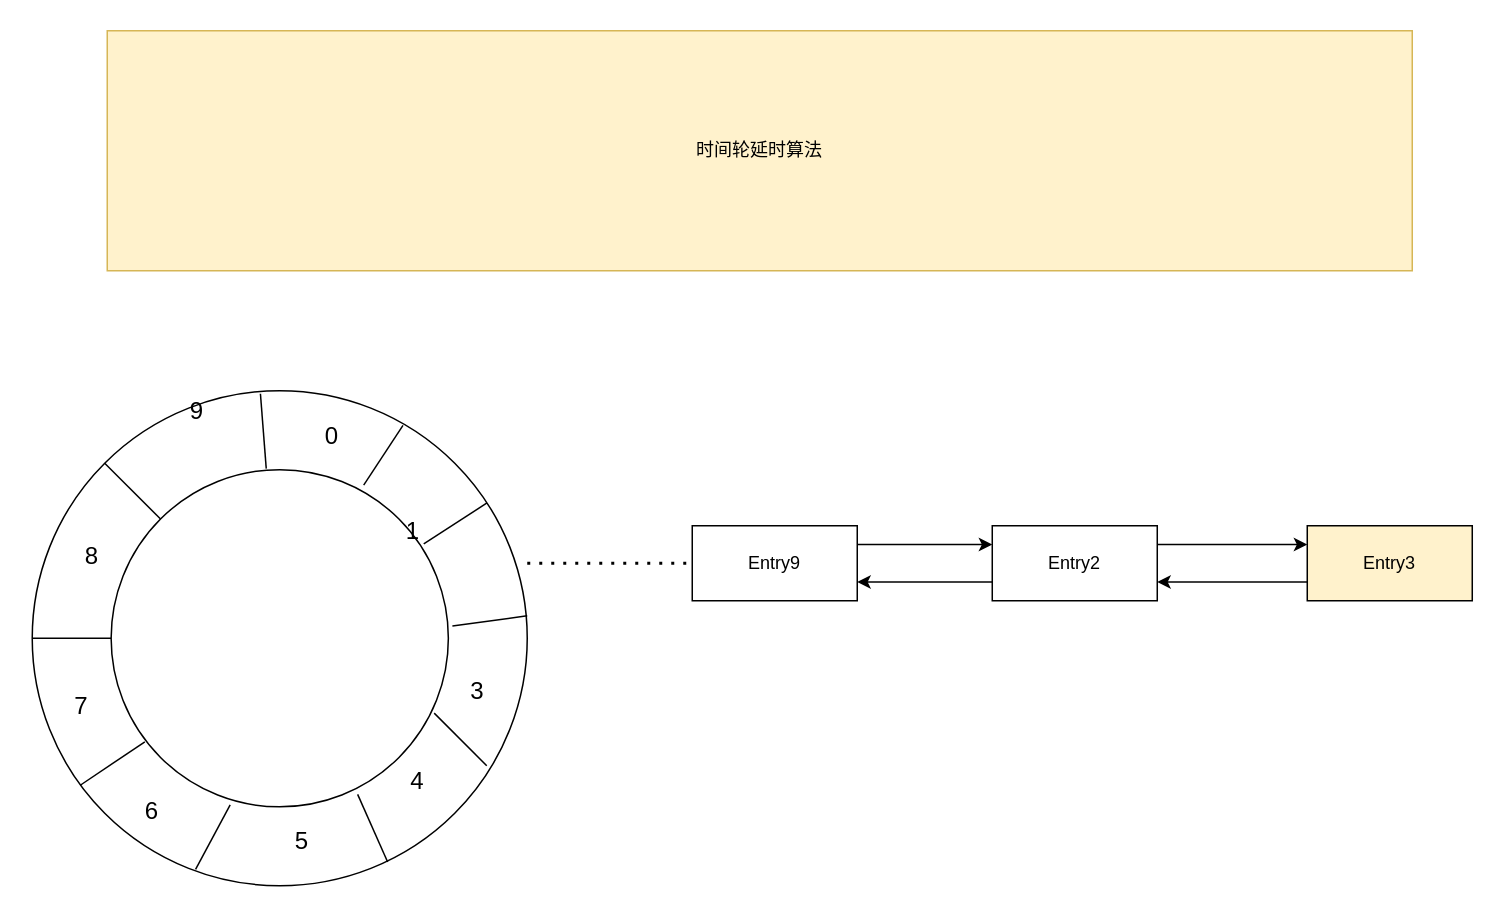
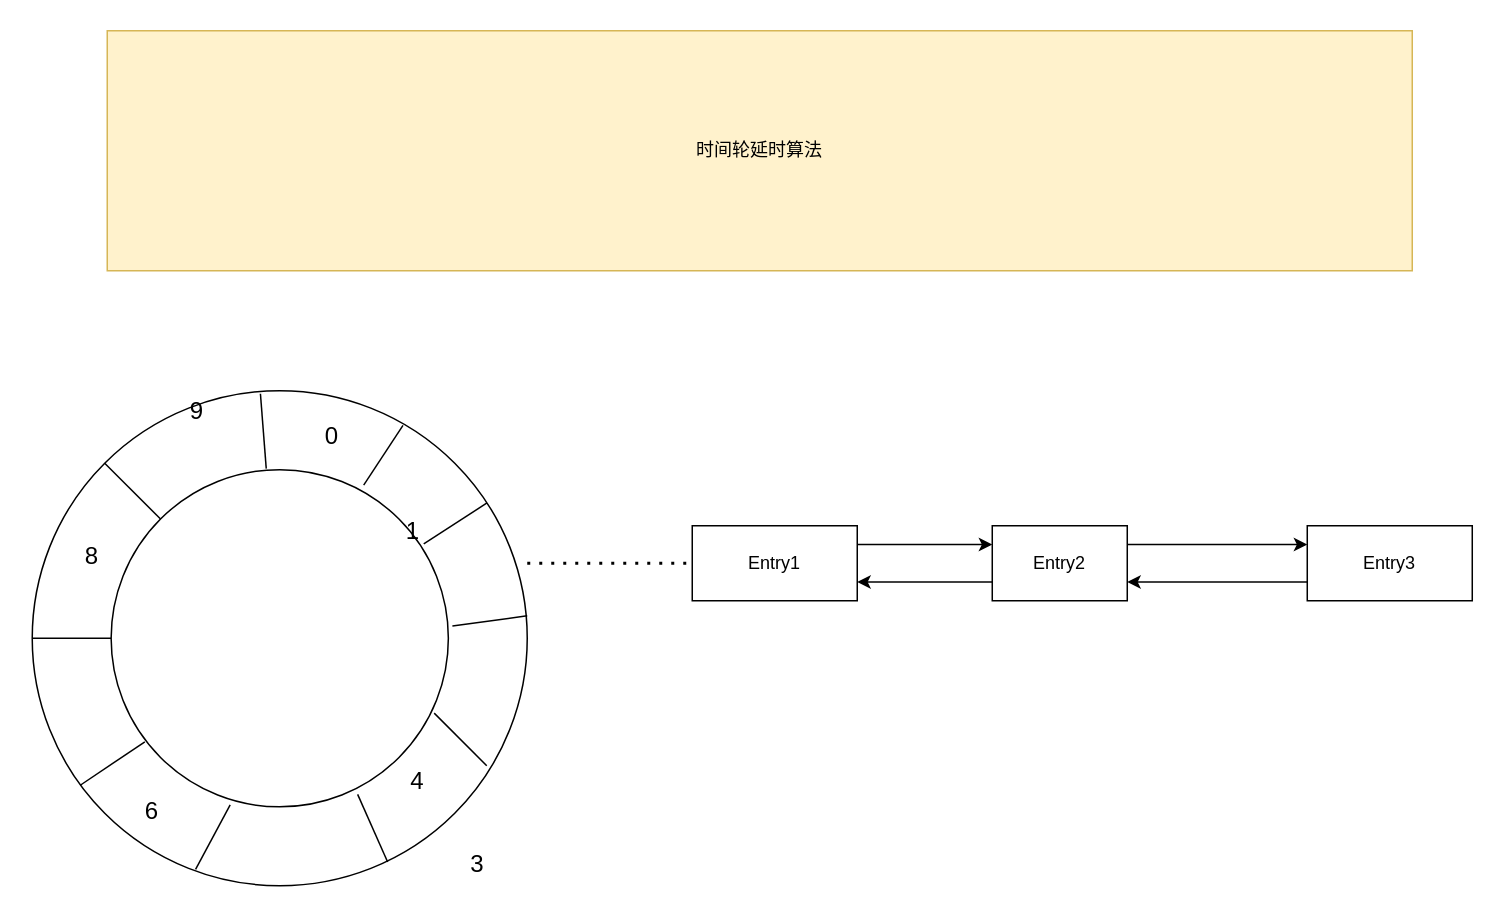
(775, 563) -> (775, 563)
(1075, 563) -> (1060, 563)
(1390, 563) -> (1390, 563)
(478, 691) -> (478, 863)
(81, 706) -> none
(302, 841) -> none
